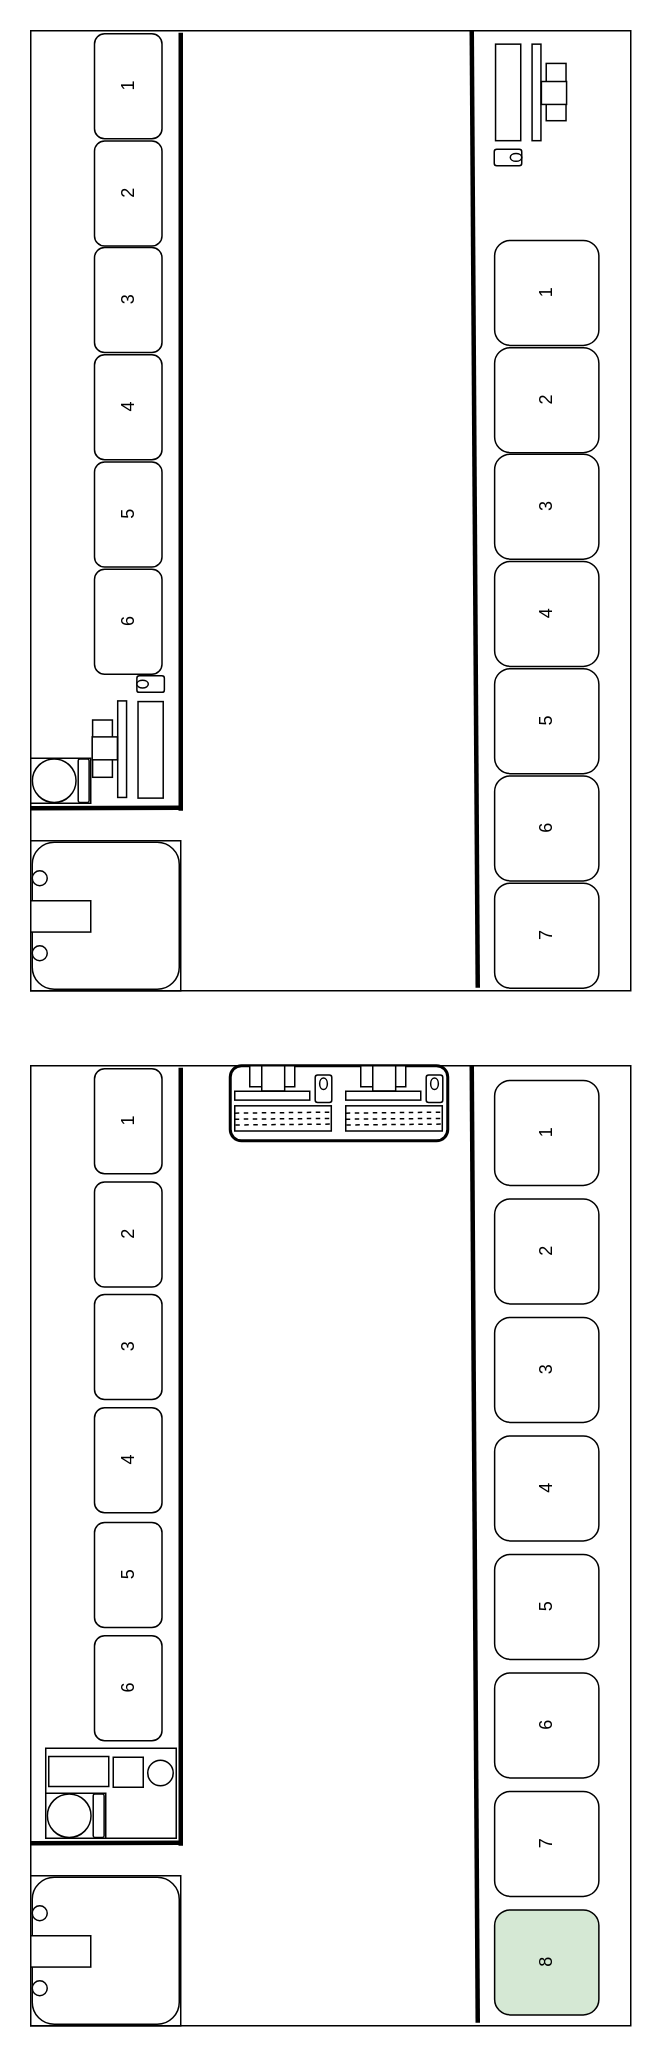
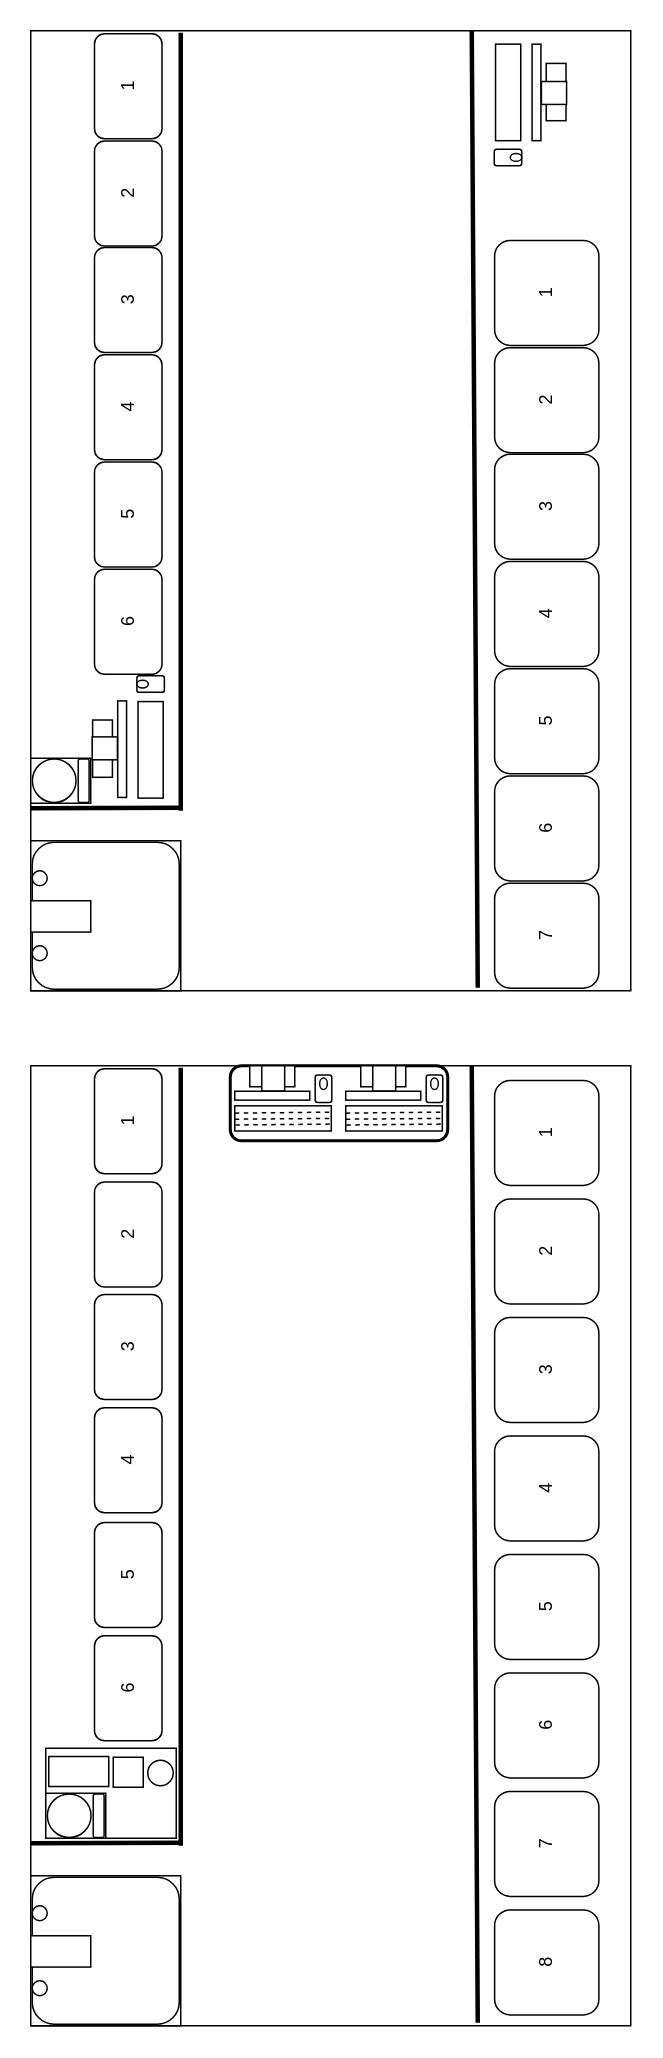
(547, 1962) -> (547, 1962)
